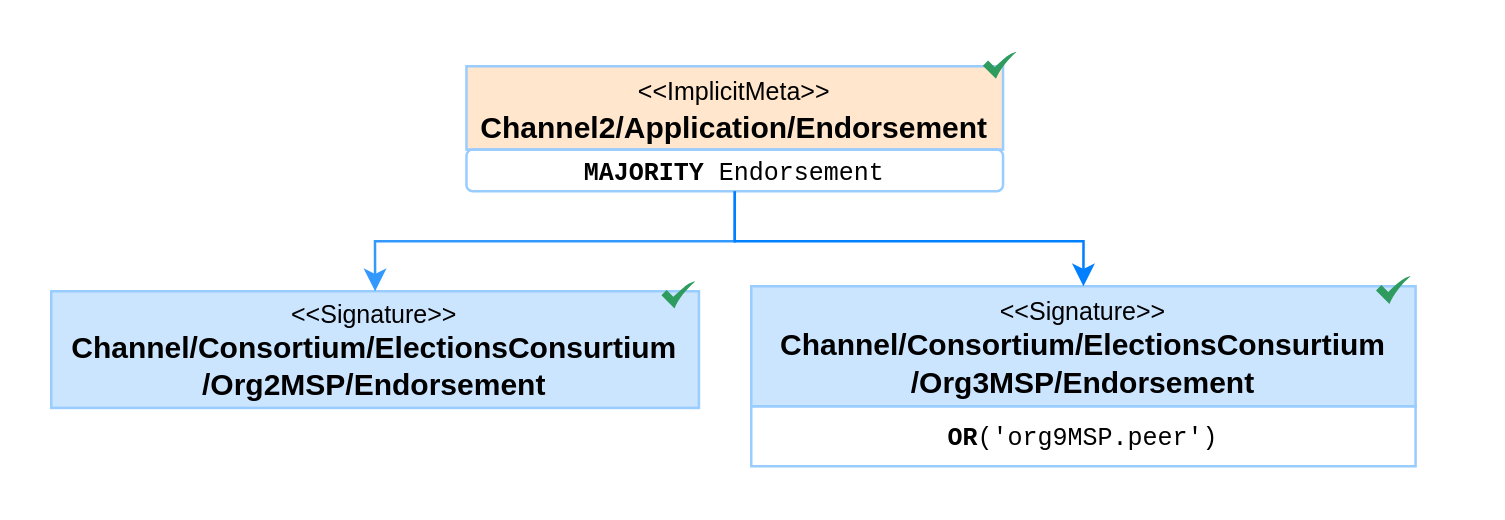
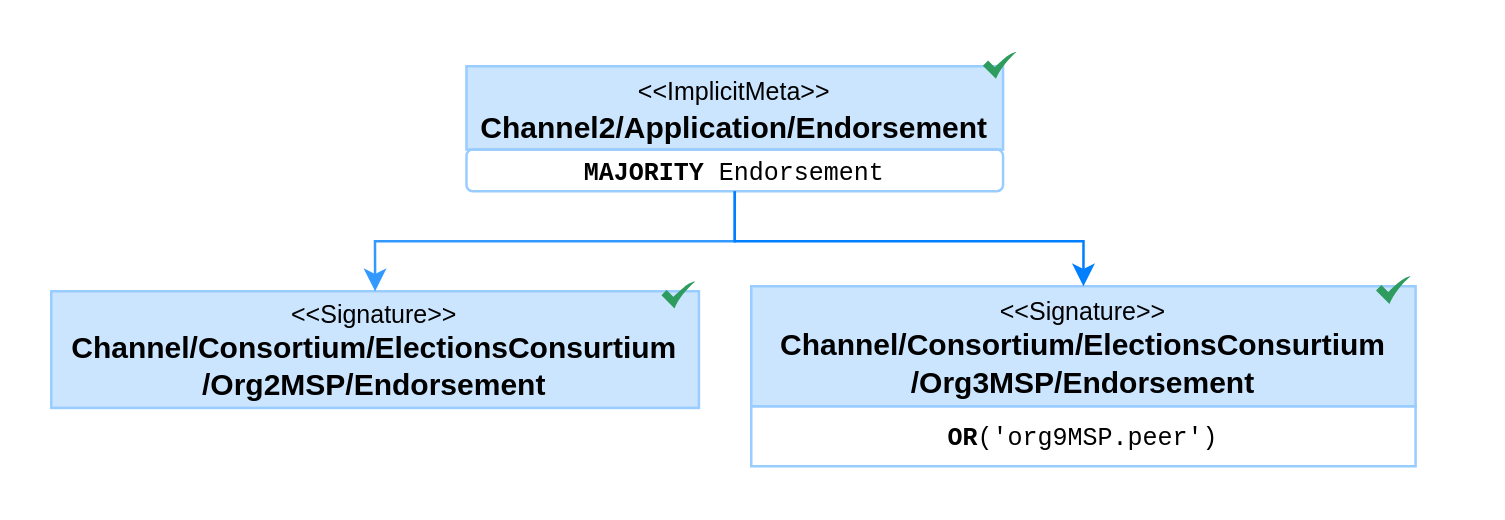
(735, 108) -> (735, 108)
